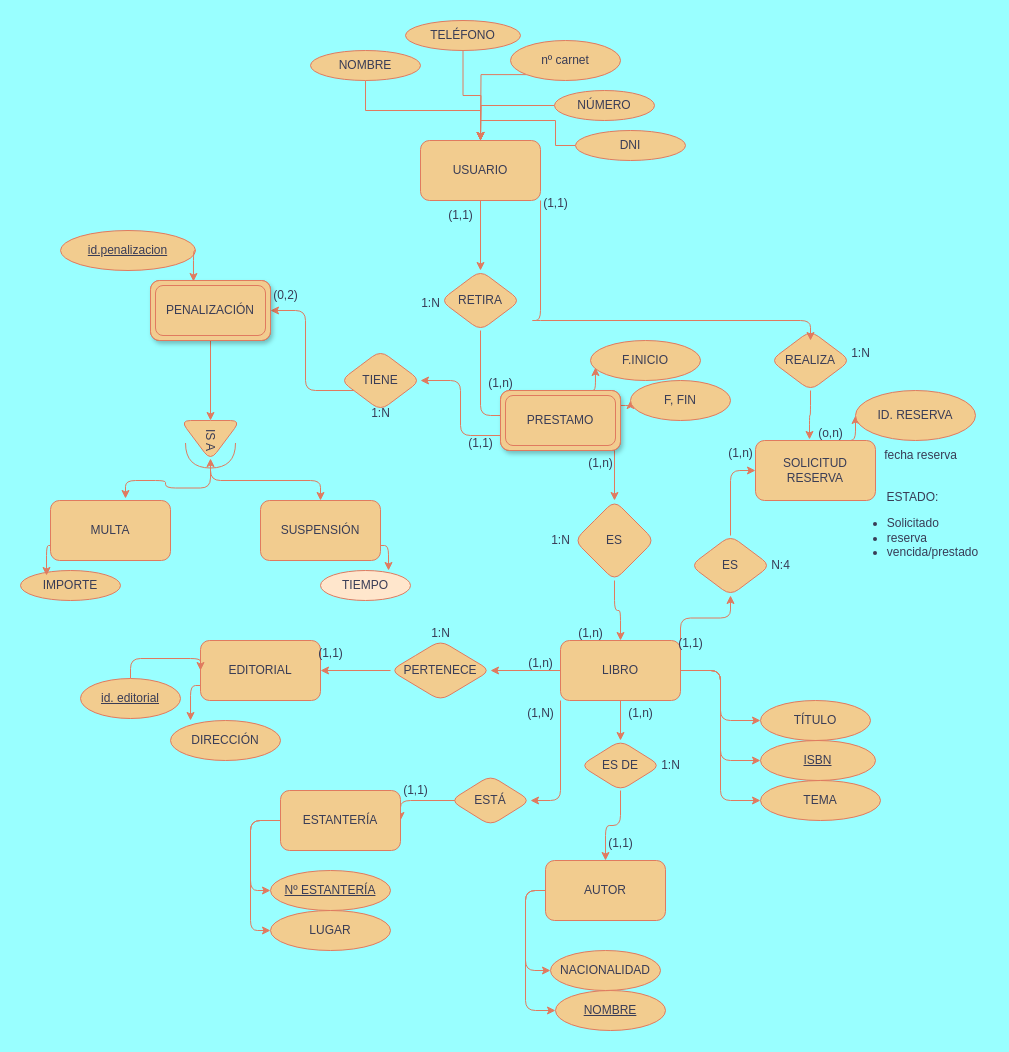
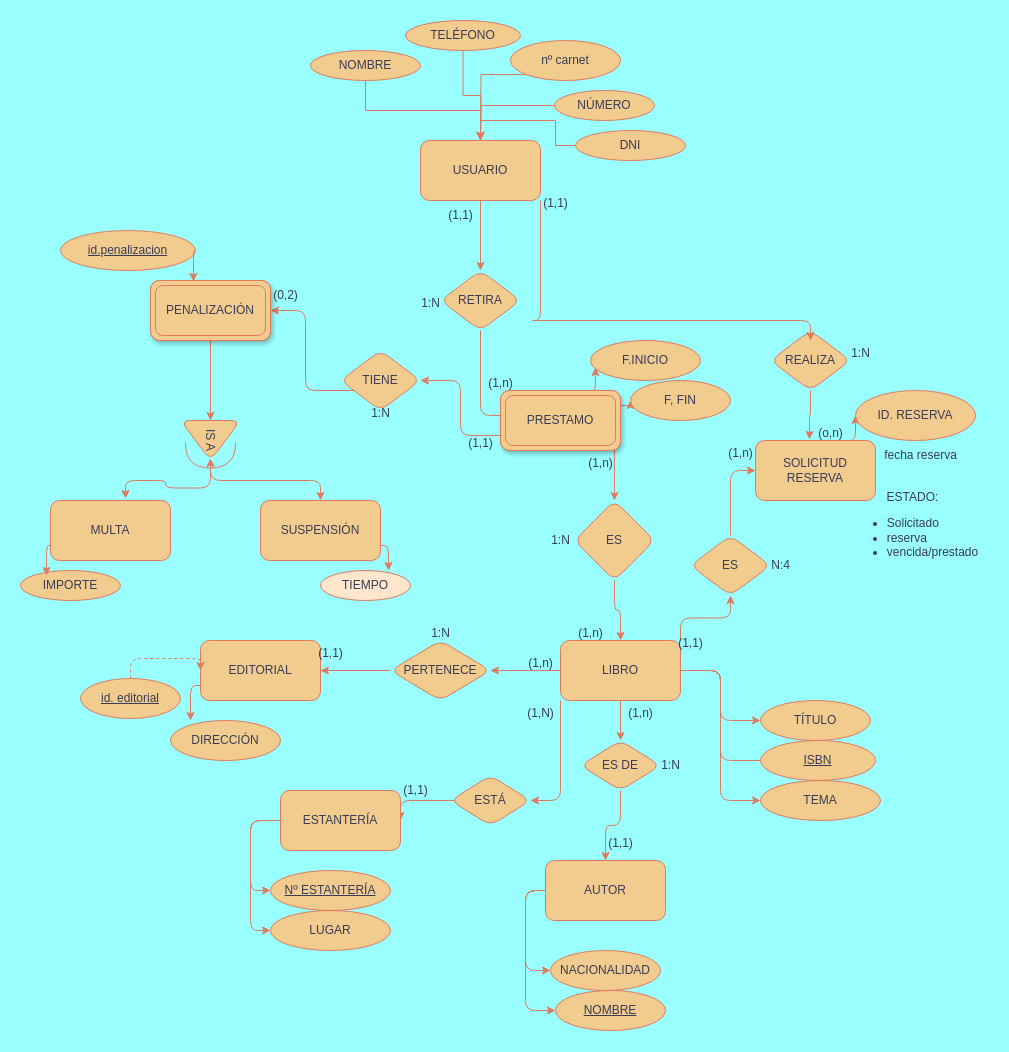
(160, 659) -> (160, 659)
(752, 761) -> (755, 761)
